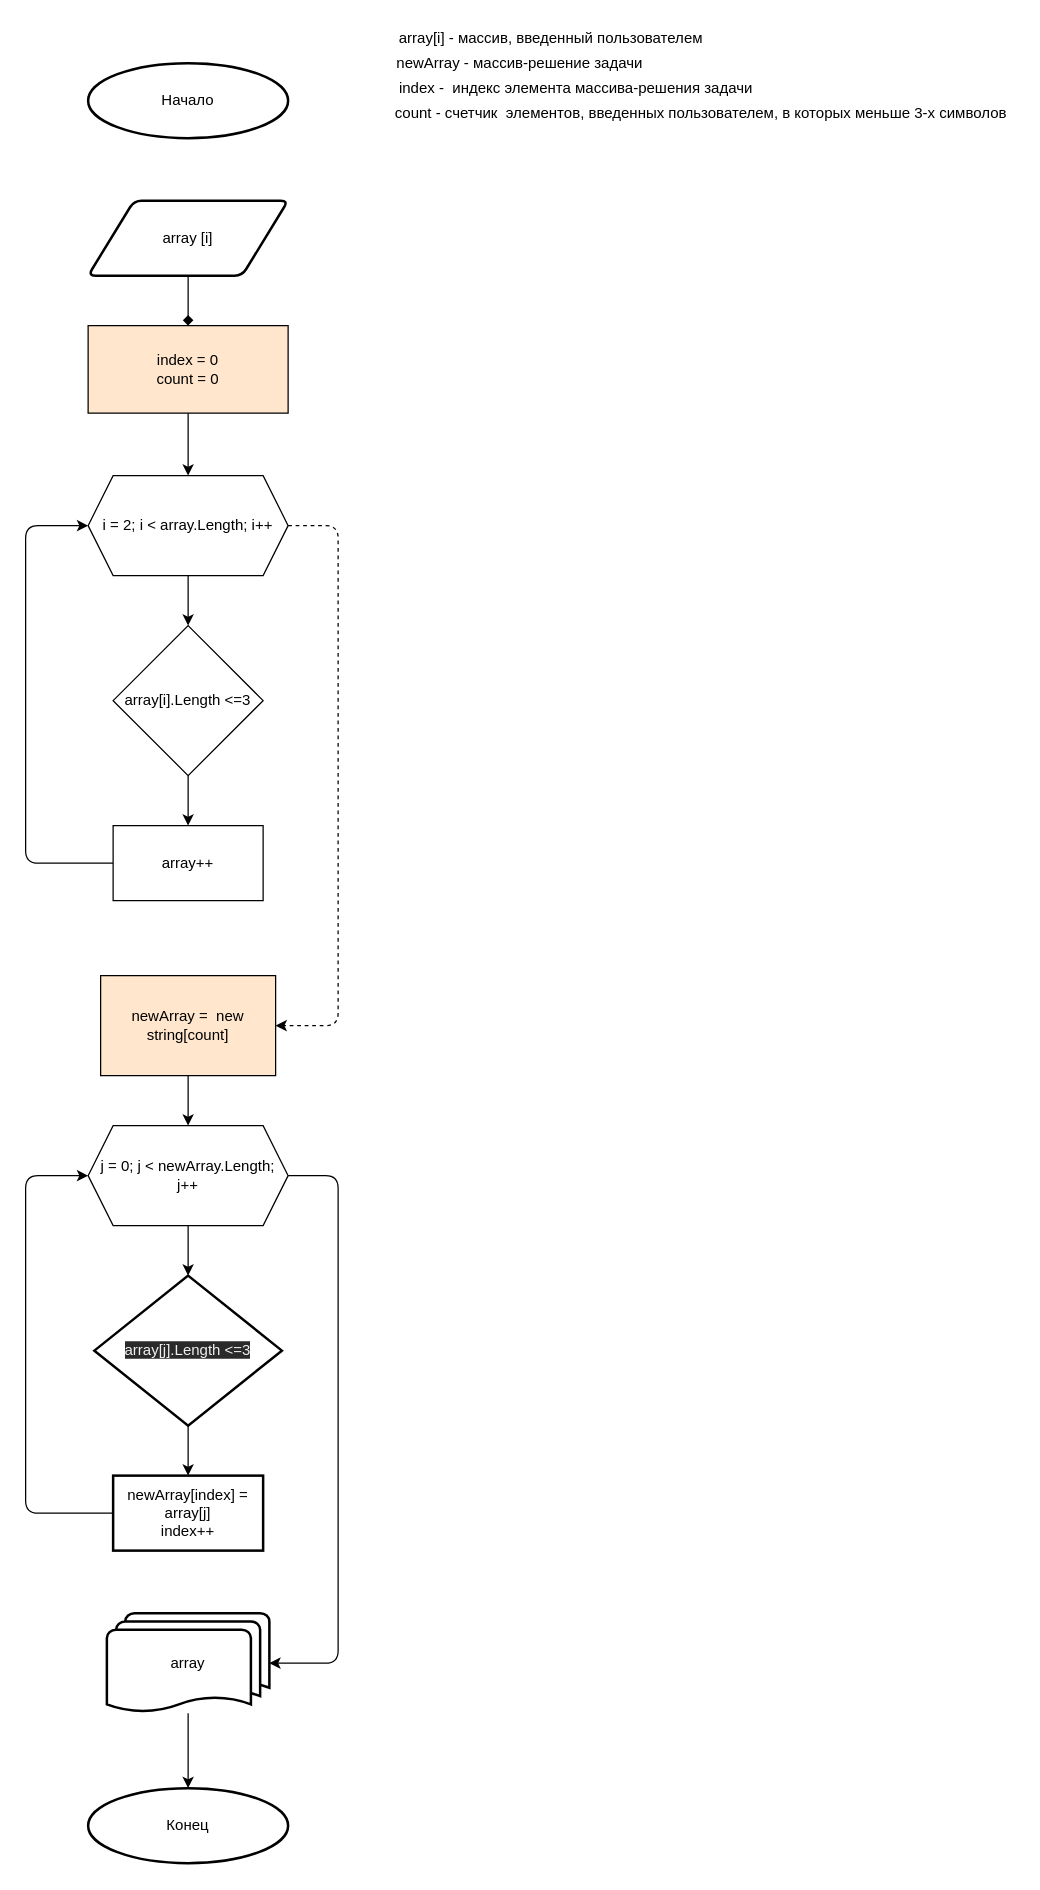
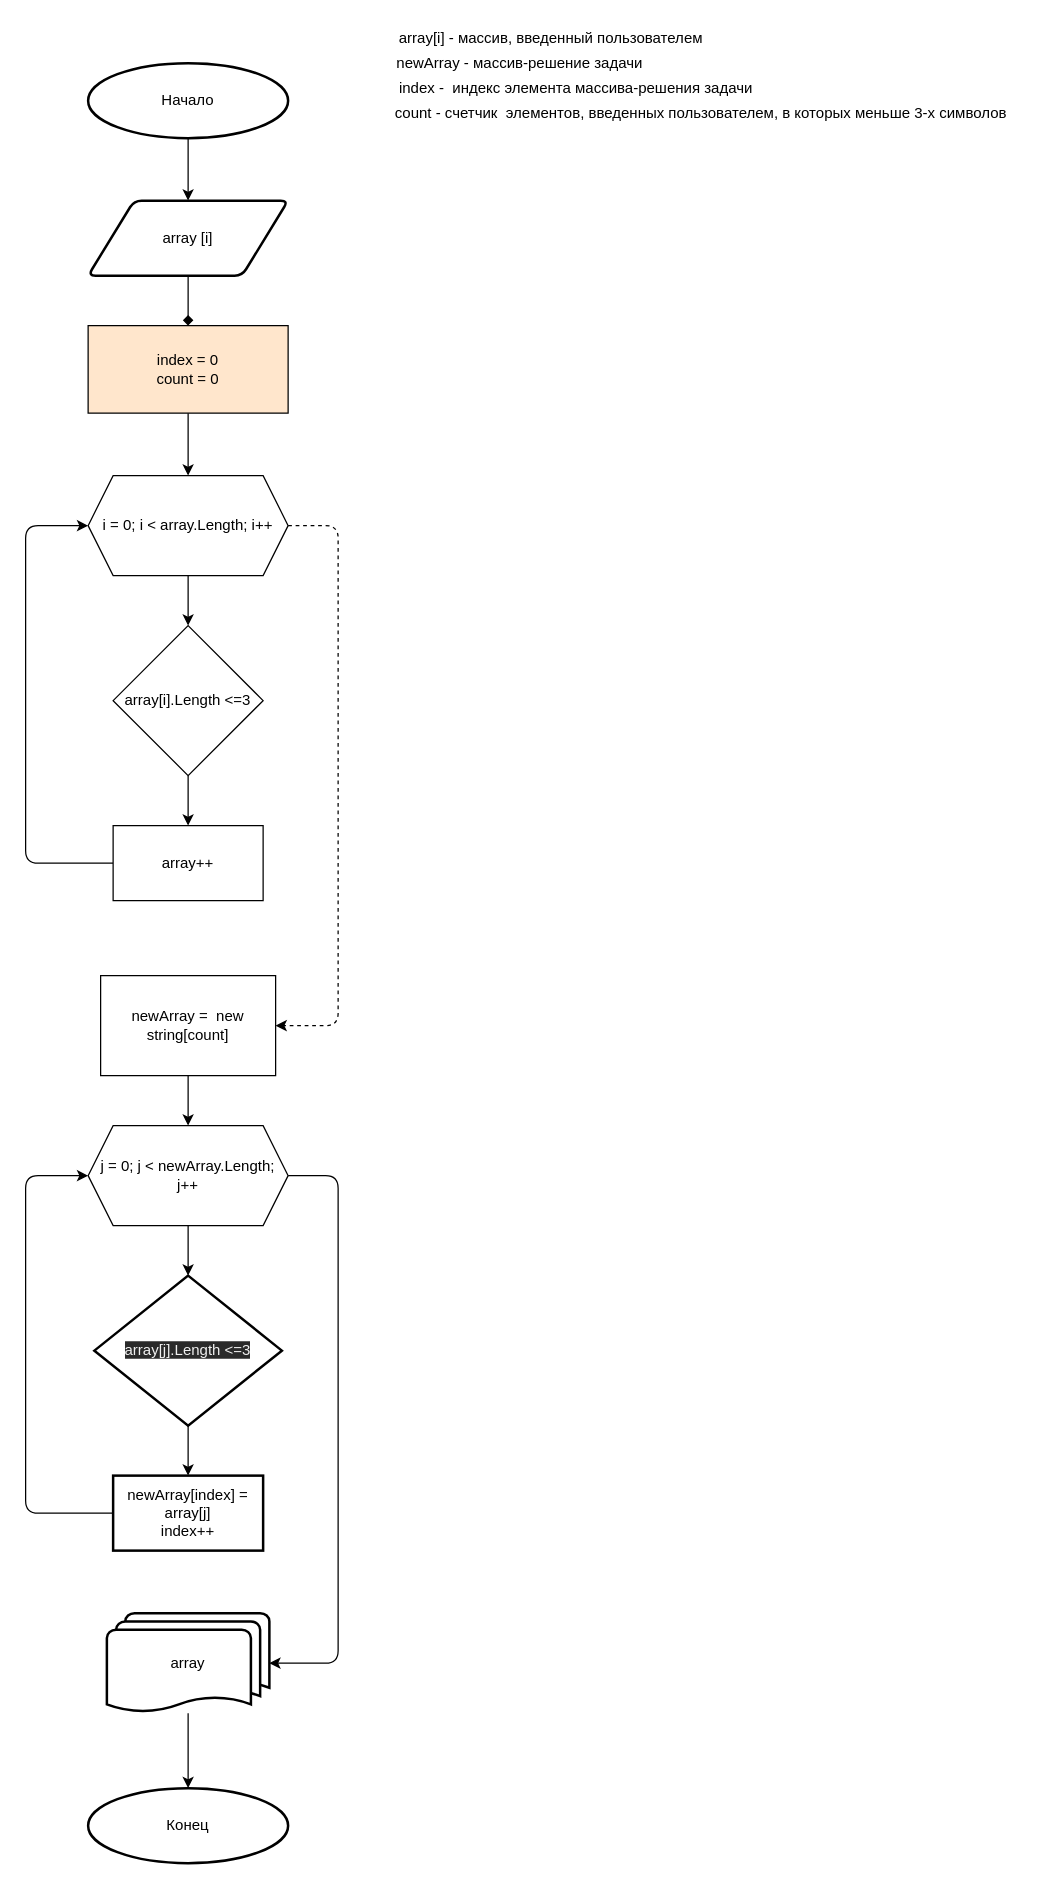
none -> (188, 165)
(188, 526) -> (188, 526)
(188, 1026) -> (188, 1026)
